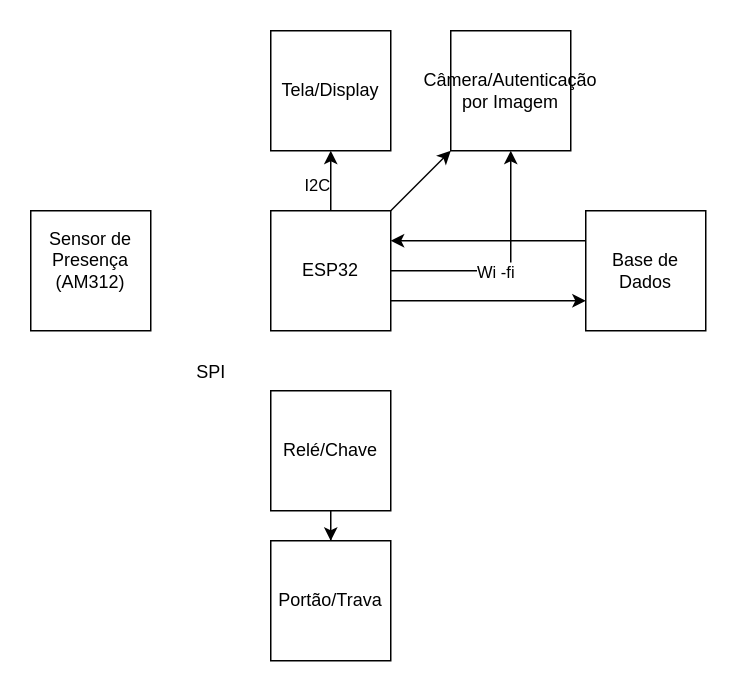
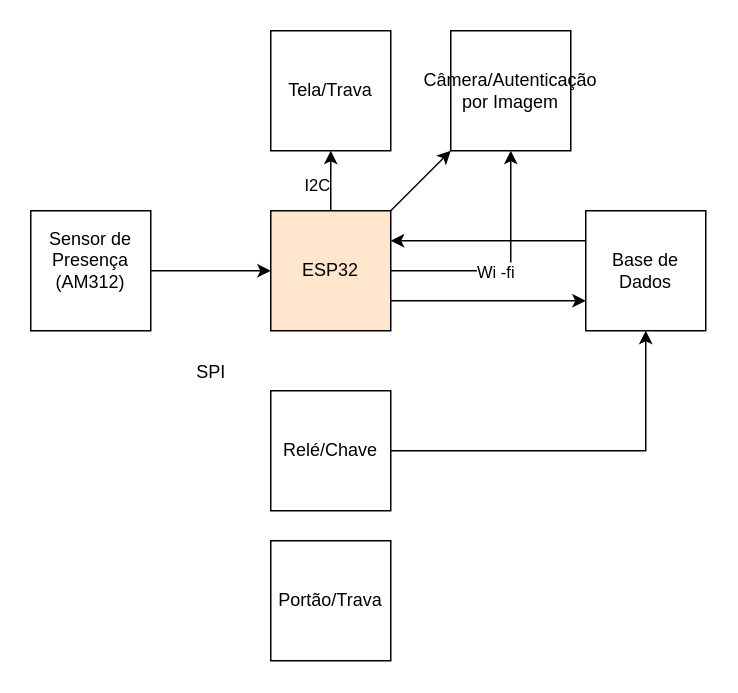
(331, 91) -> (331, 91)
none -> (206, 271)
(331, 271) -> (331, 271)
(331, 531) -> (573, 451)
